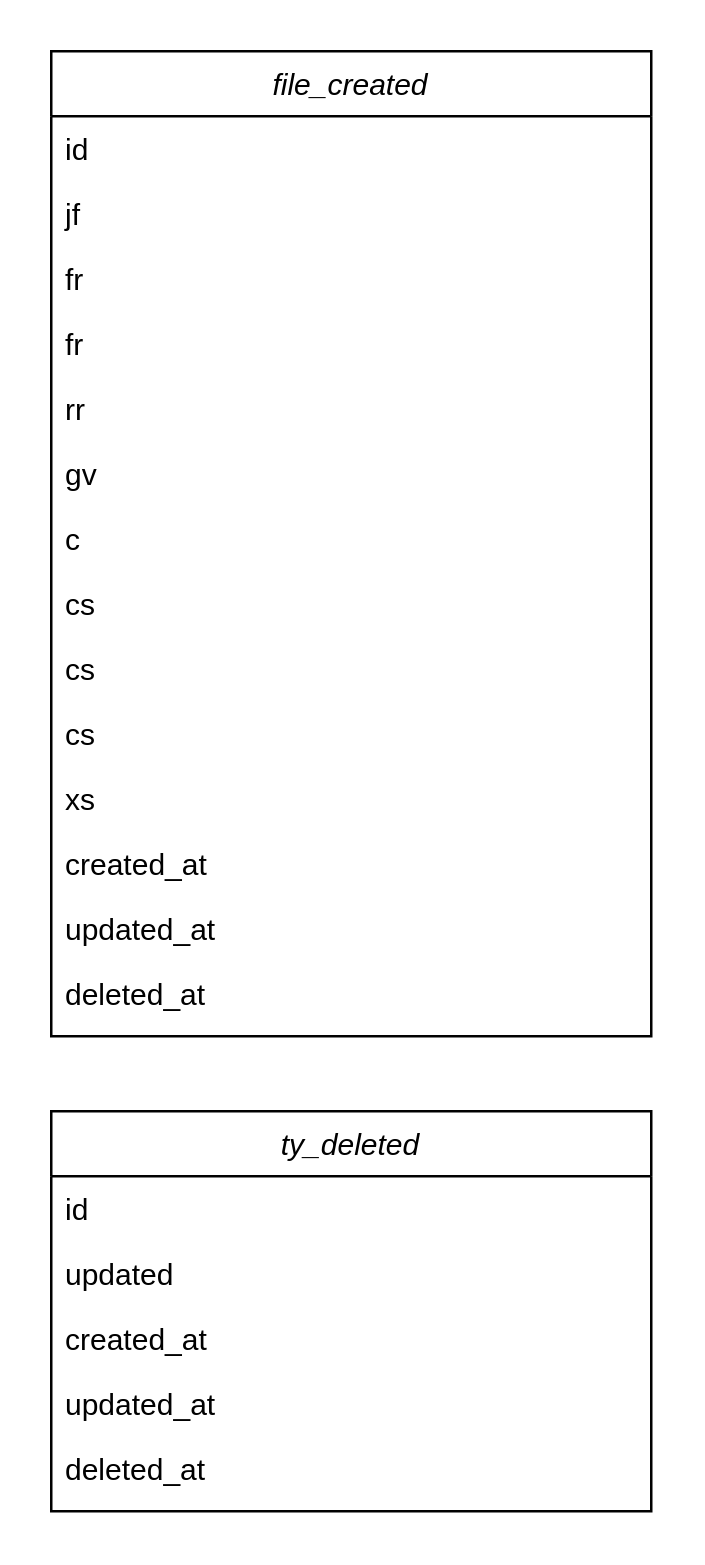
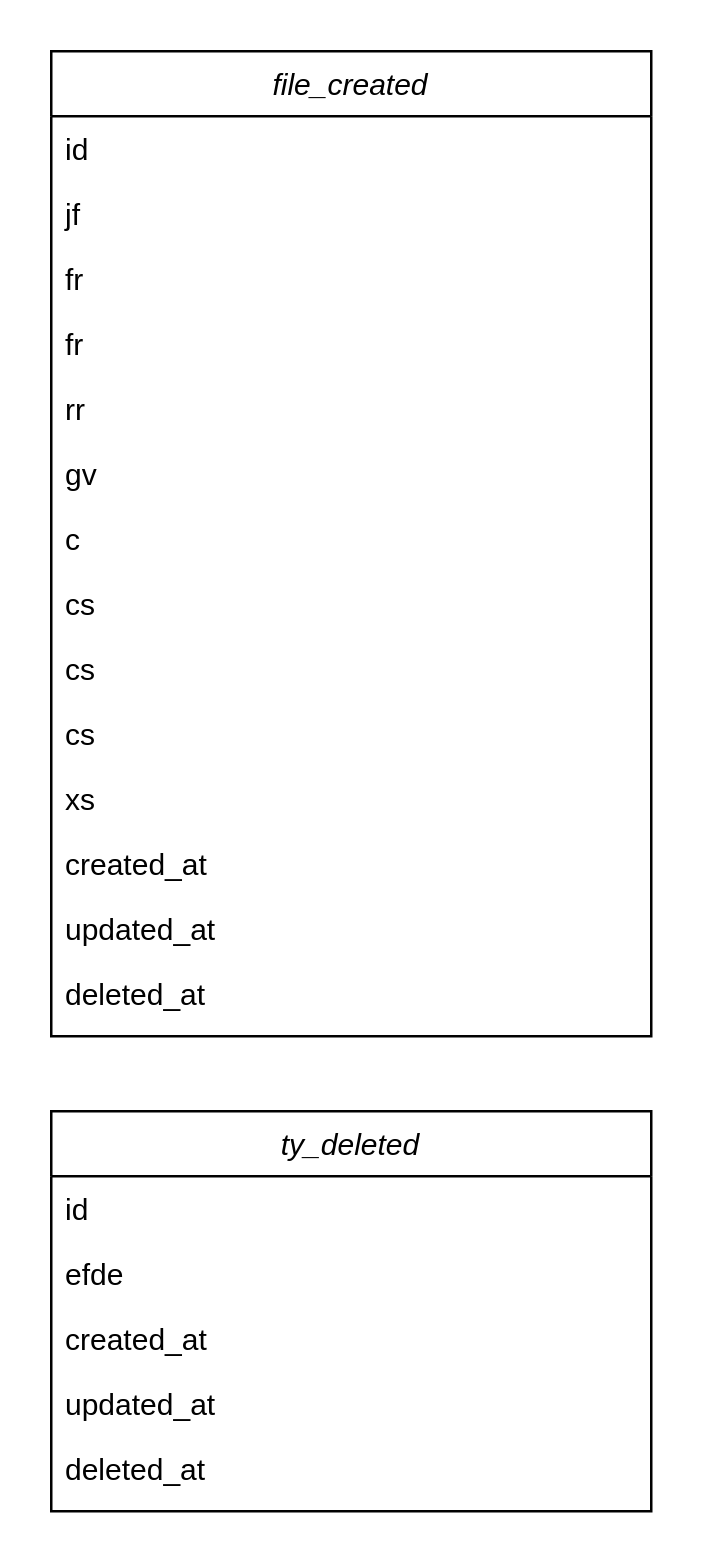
(124, 1275) -> (99, 1275)
